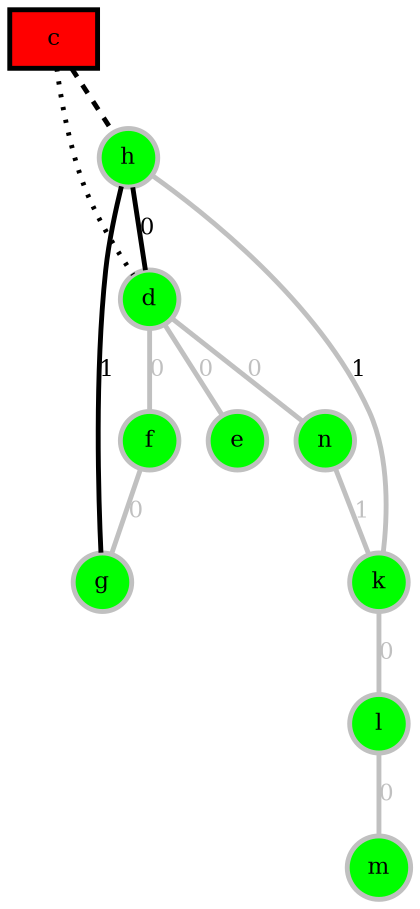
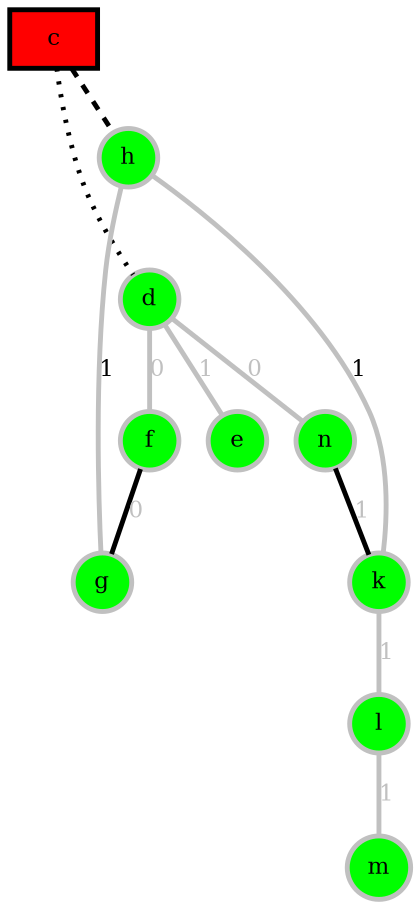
(139, 229) -> none
(99, 369) -> (99, 369)
(207, 370) -> (207, 370)
(126, 512) -> (126, 512)
(352, 512) -> (352, 512)
(387, 653) -> (387, 653)
(387, 794) -> (387, 794)
